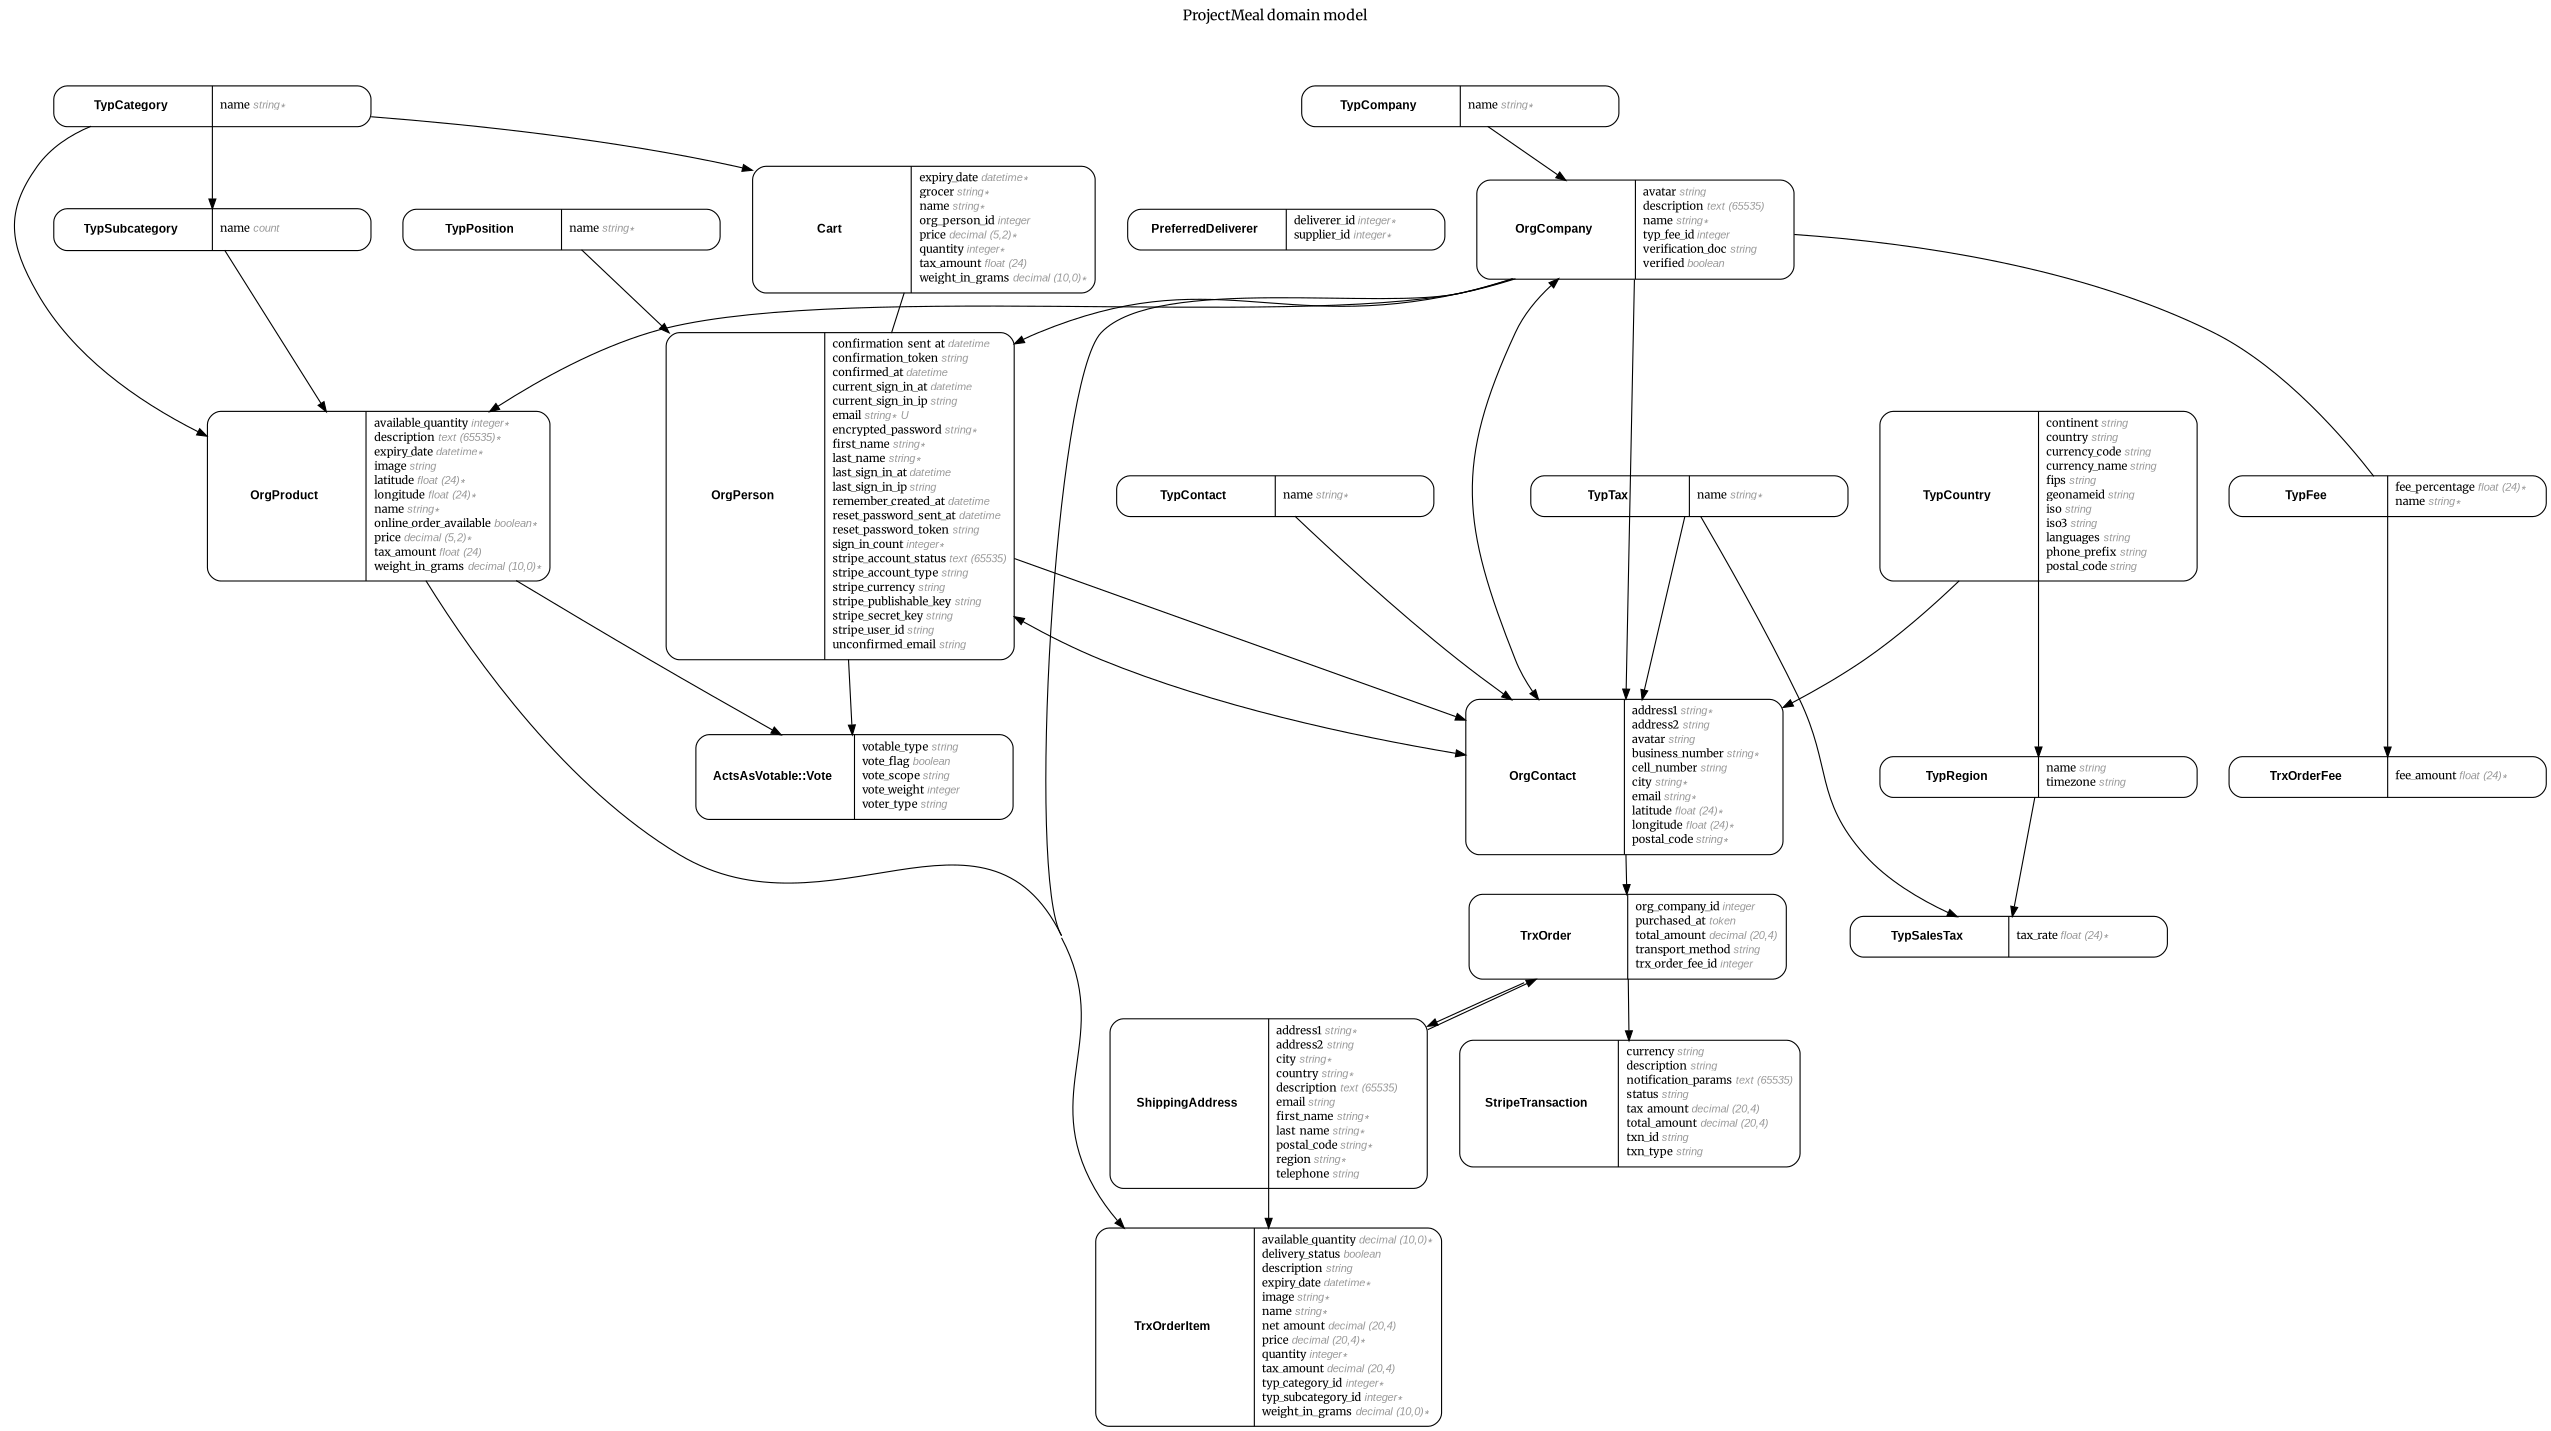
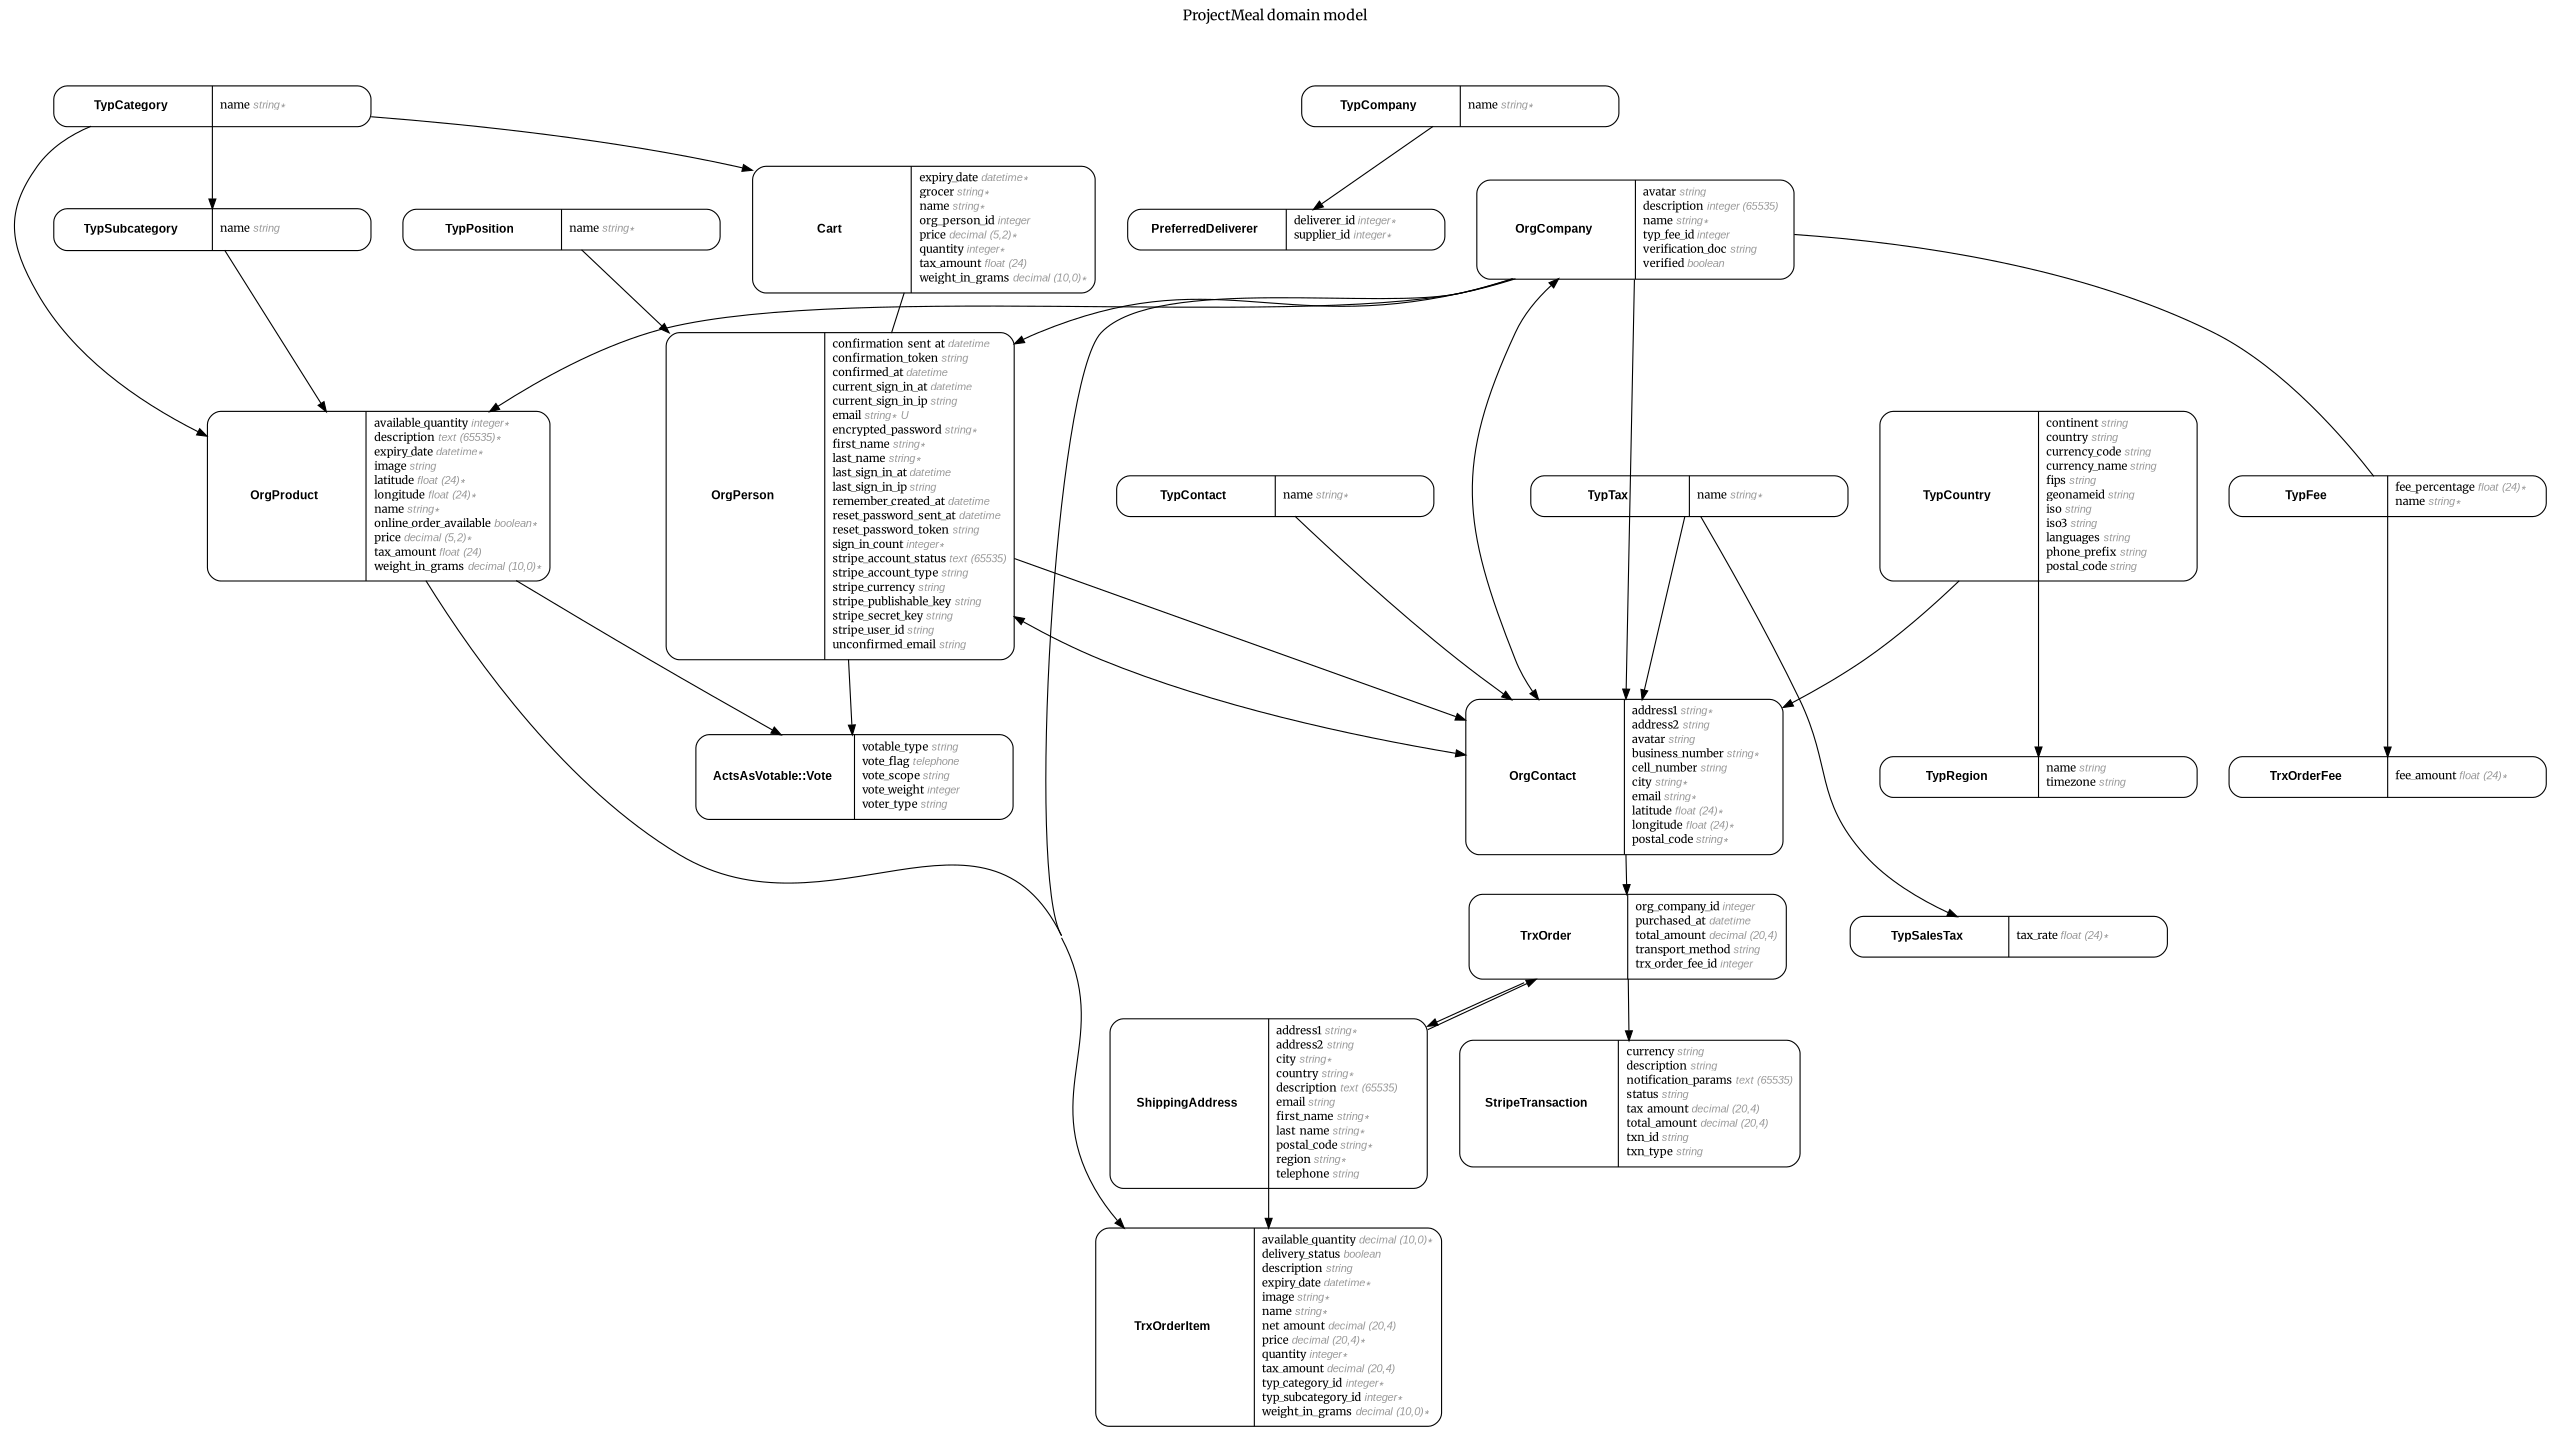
(1523, 150) -> (1377, 165)
(1736, 207) -> (1743, 207)
(267, 229) -> (267, 229)
(932, 762) -> (937, 762)
(2025, 852) -> none
(1723, 921) -> (1730, 921)
